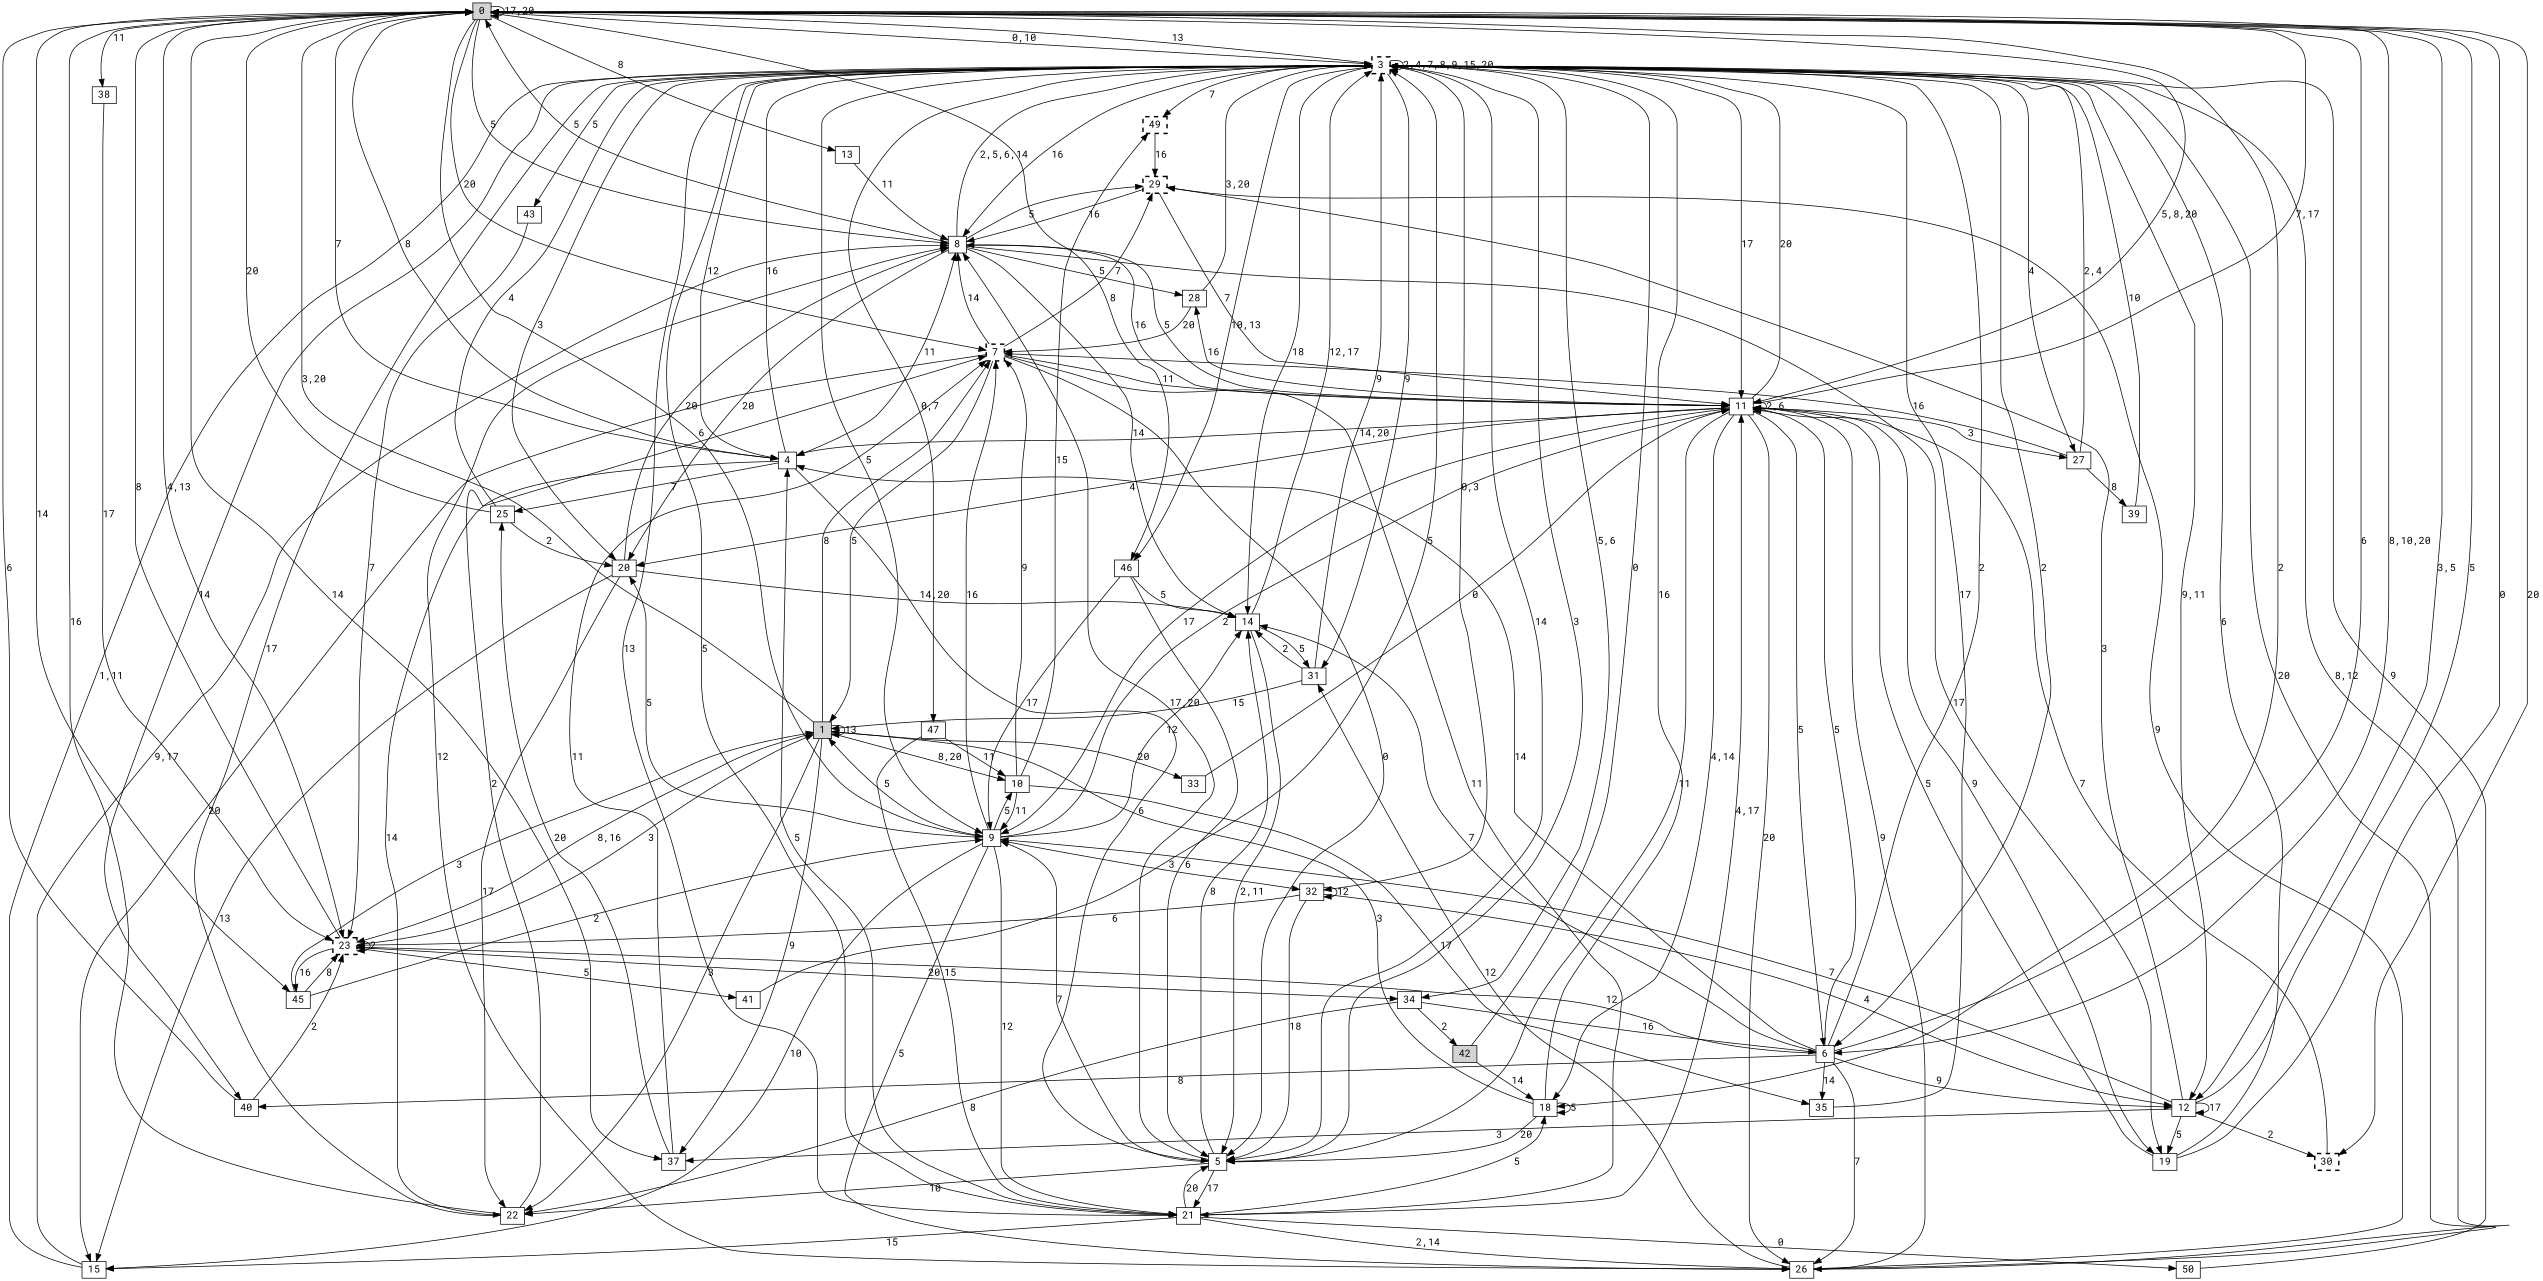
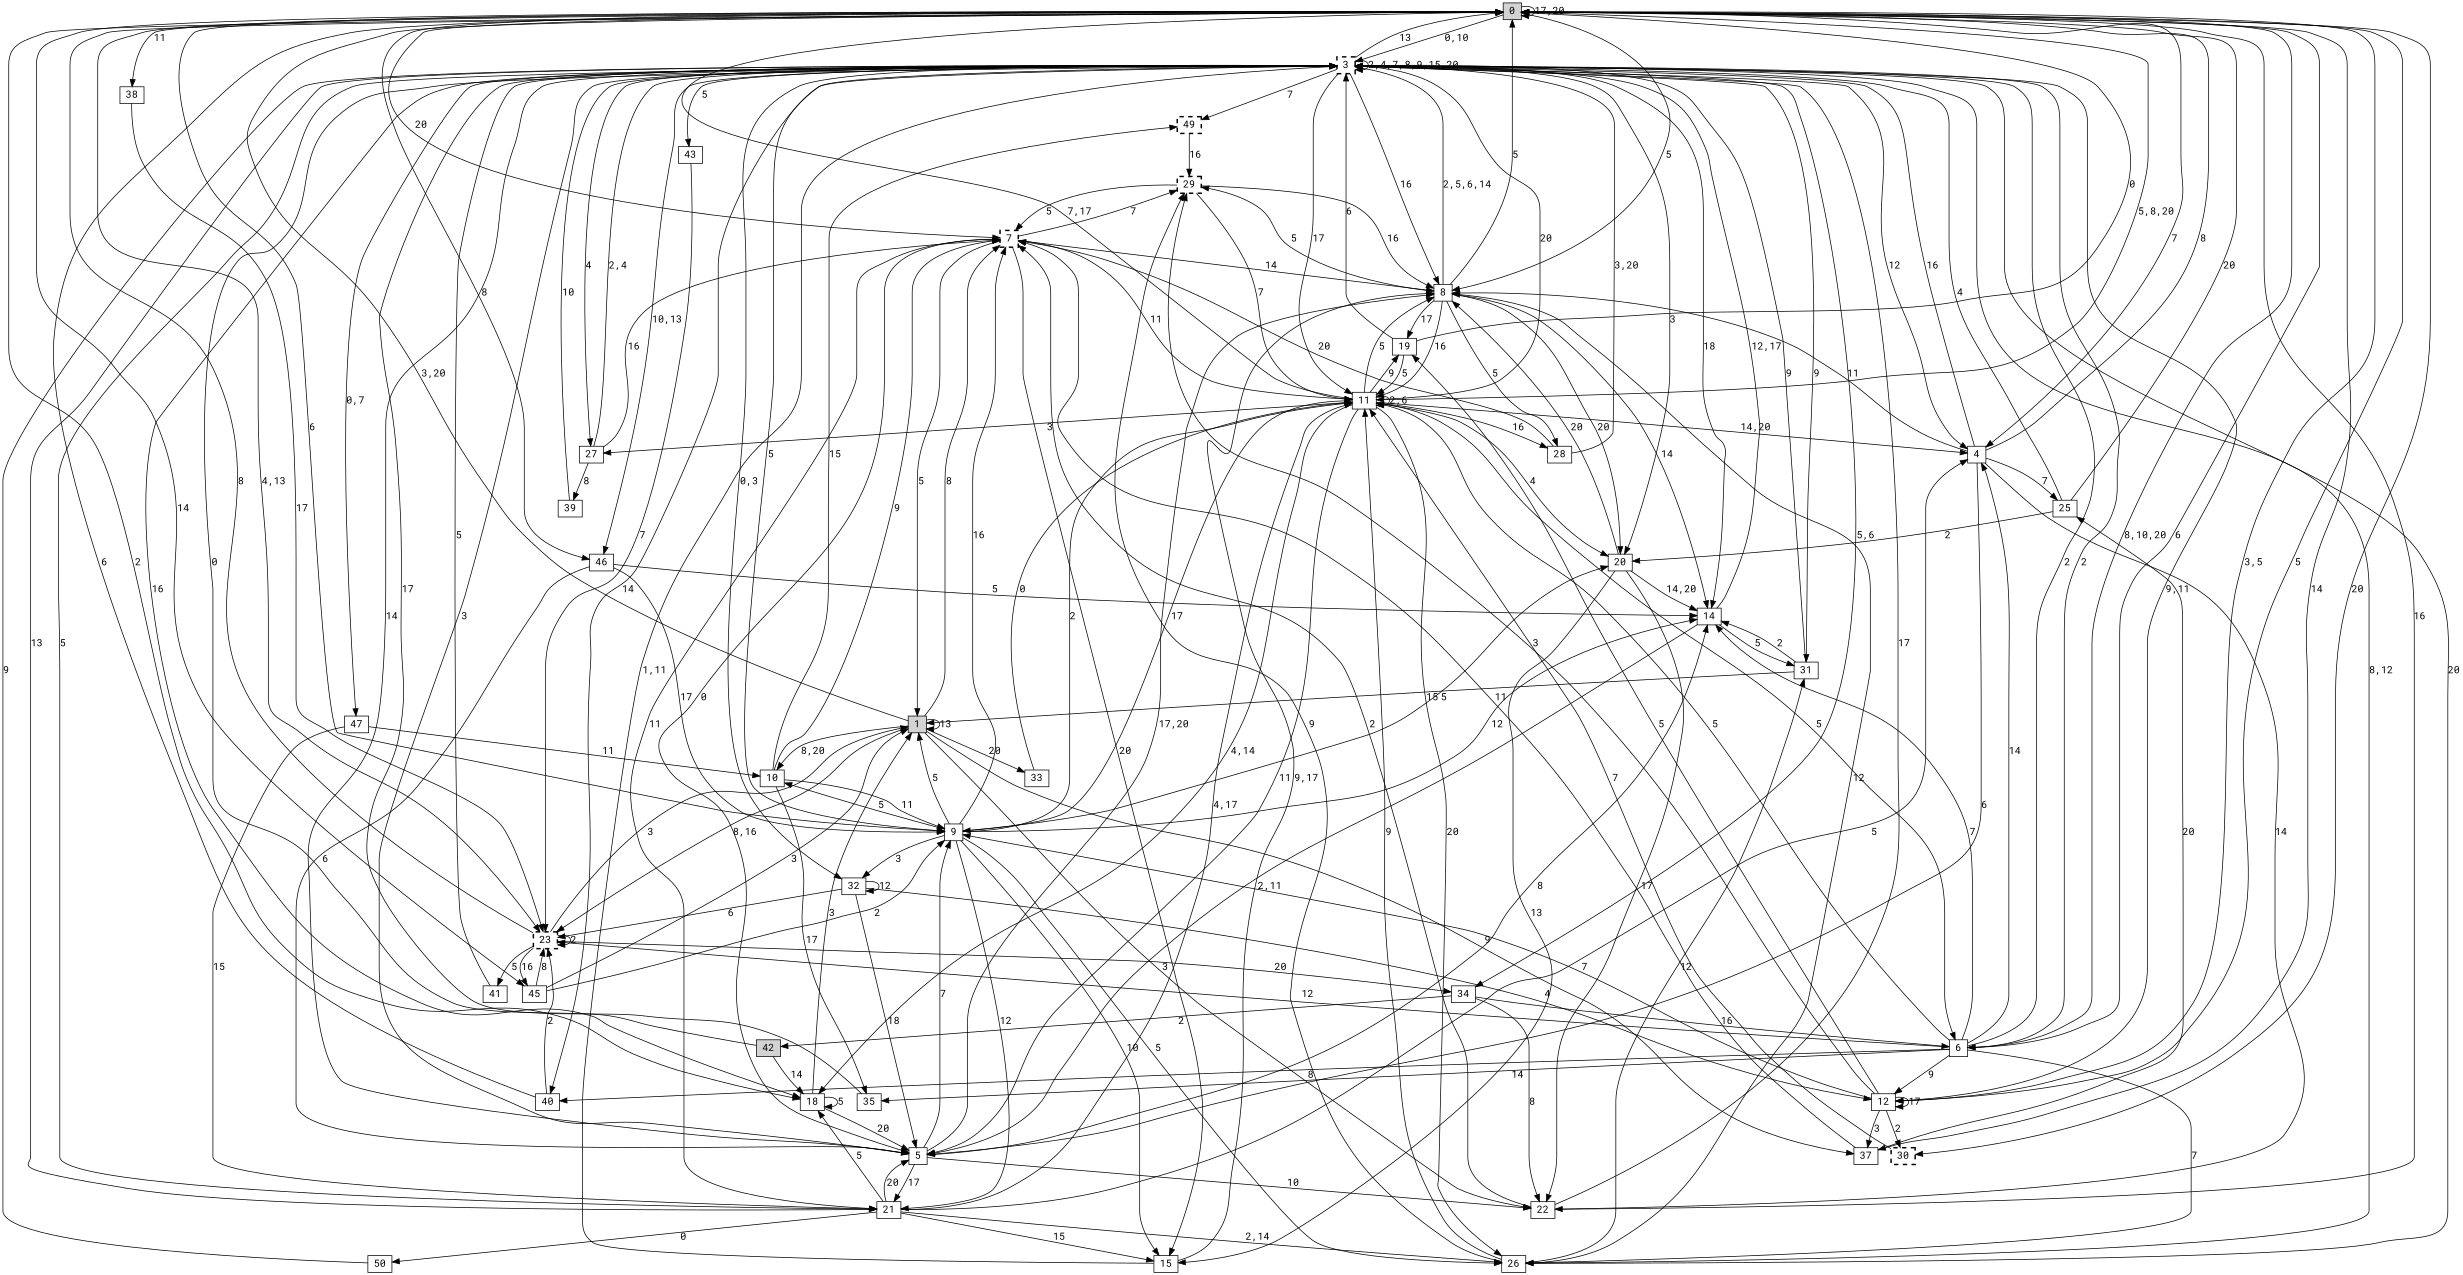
(847, 155) -> none
none -> (1095, 191)
(1658, 482) -> (236, 319)
